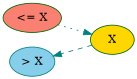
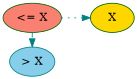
(77, 50) -> (32, 36)
